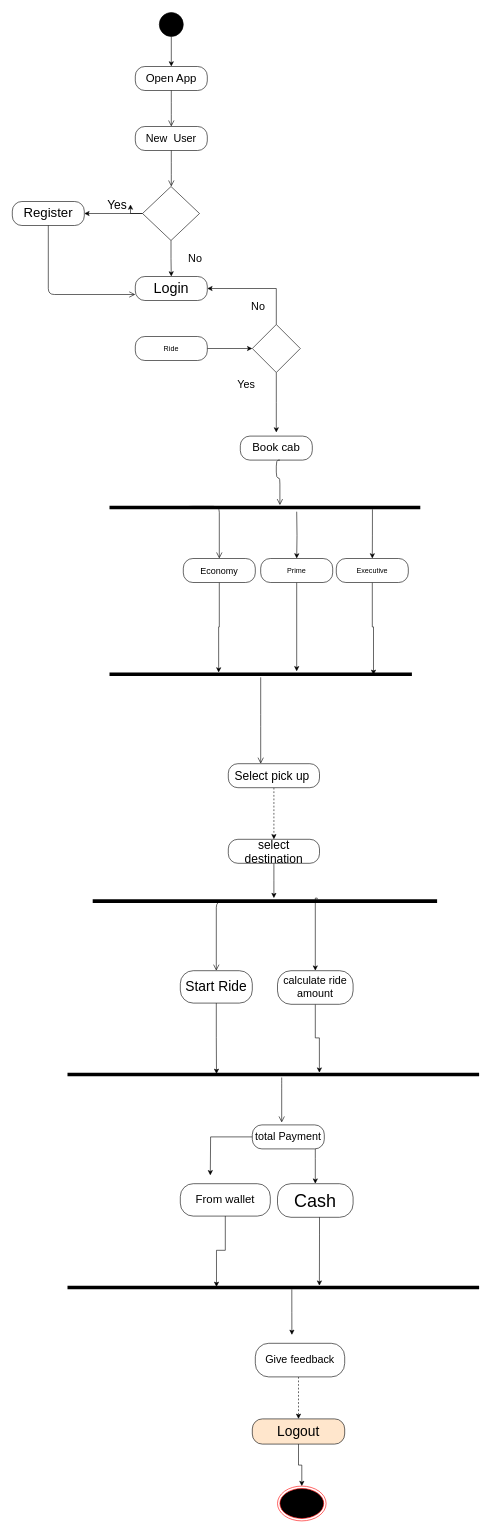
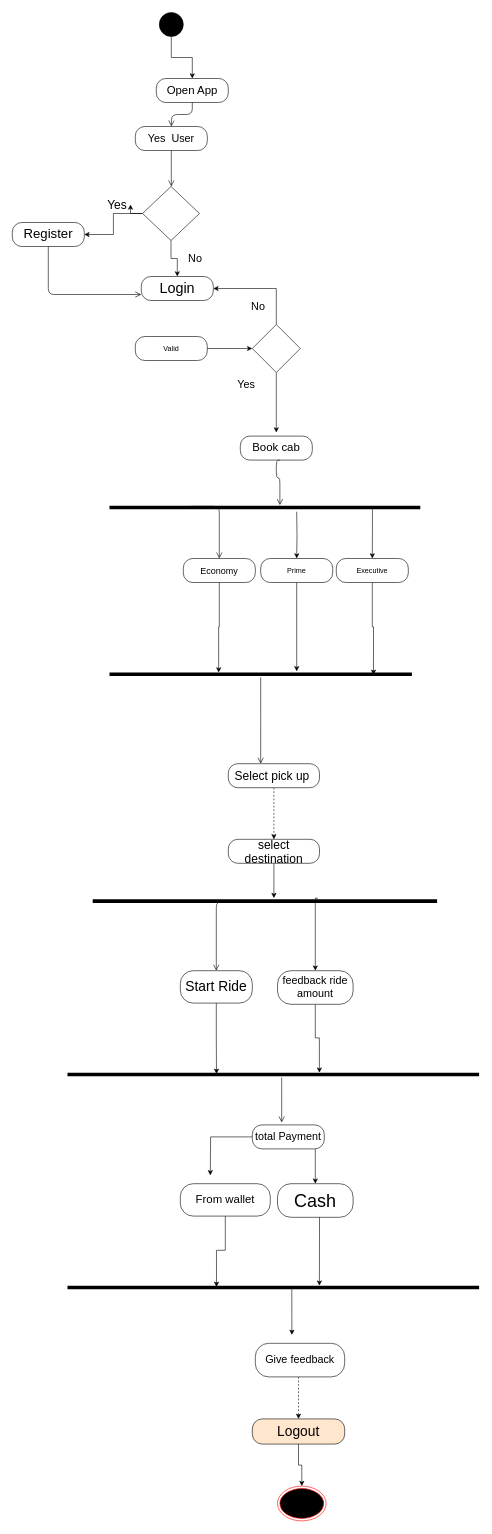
(171, 78) -> (192, 90)
(171, 138) -> (171, 138)
(48, 213) -> (48, 234)
(171, 288) -> (177, 288)
(171, 348) -> (171, 348)
(315, 987) -> (315, 987)
